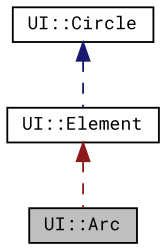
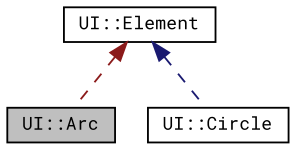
(83, 84) -> (185, 82)
